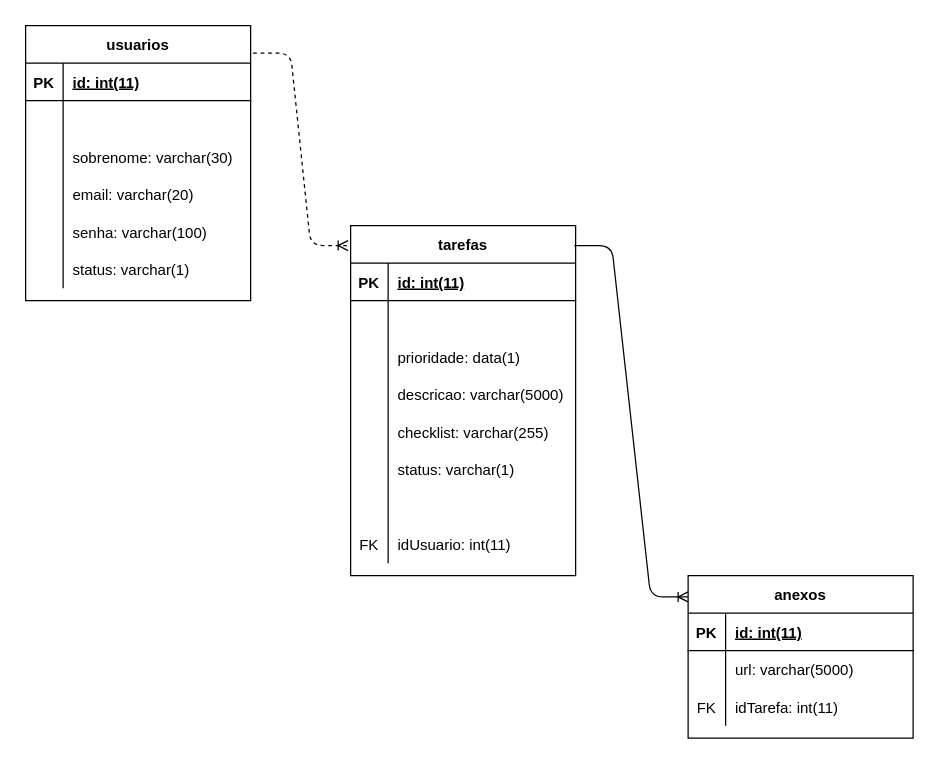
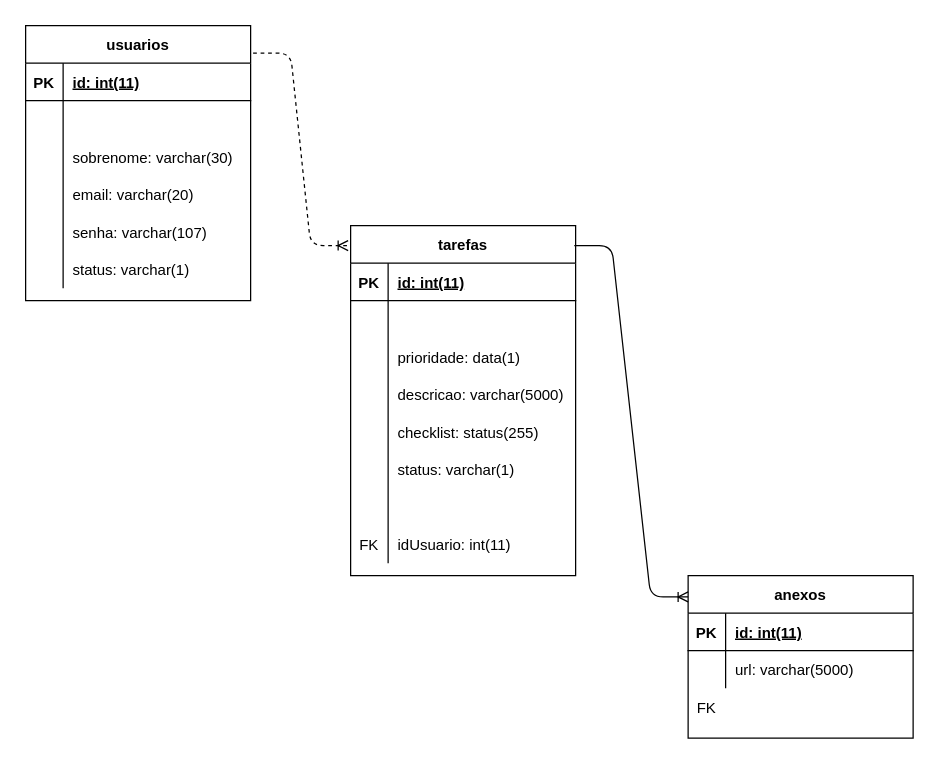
(148, 233) -> (148, 233)
(486, 433) -> (482, 433)
(819, 707) -> none
